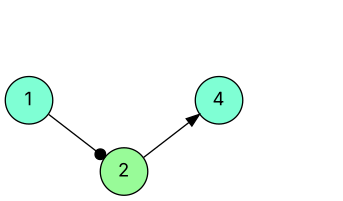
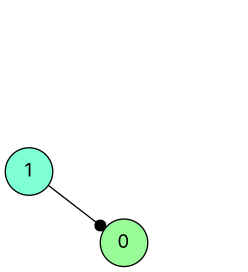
(219, 100) -> none
(124, 172) -> (124, 243)
